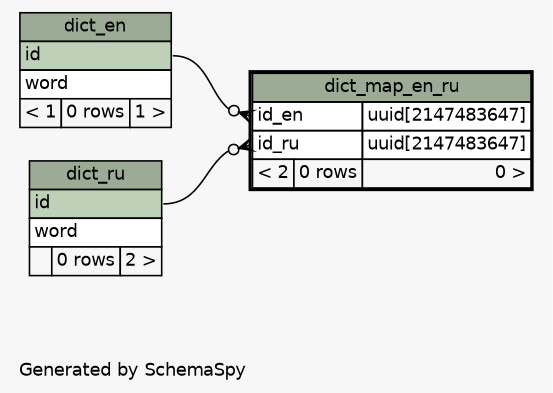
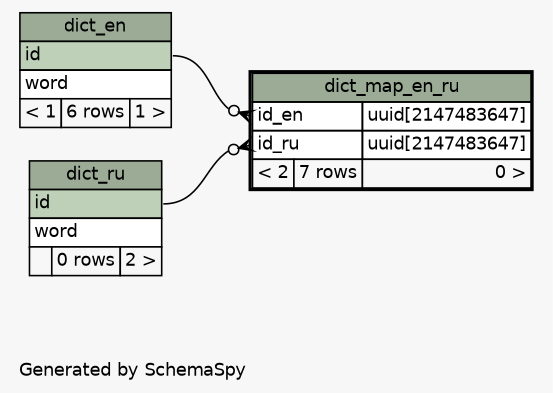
(96, 112) -> (96, 112)
(328, 173) -> (328, 173)
